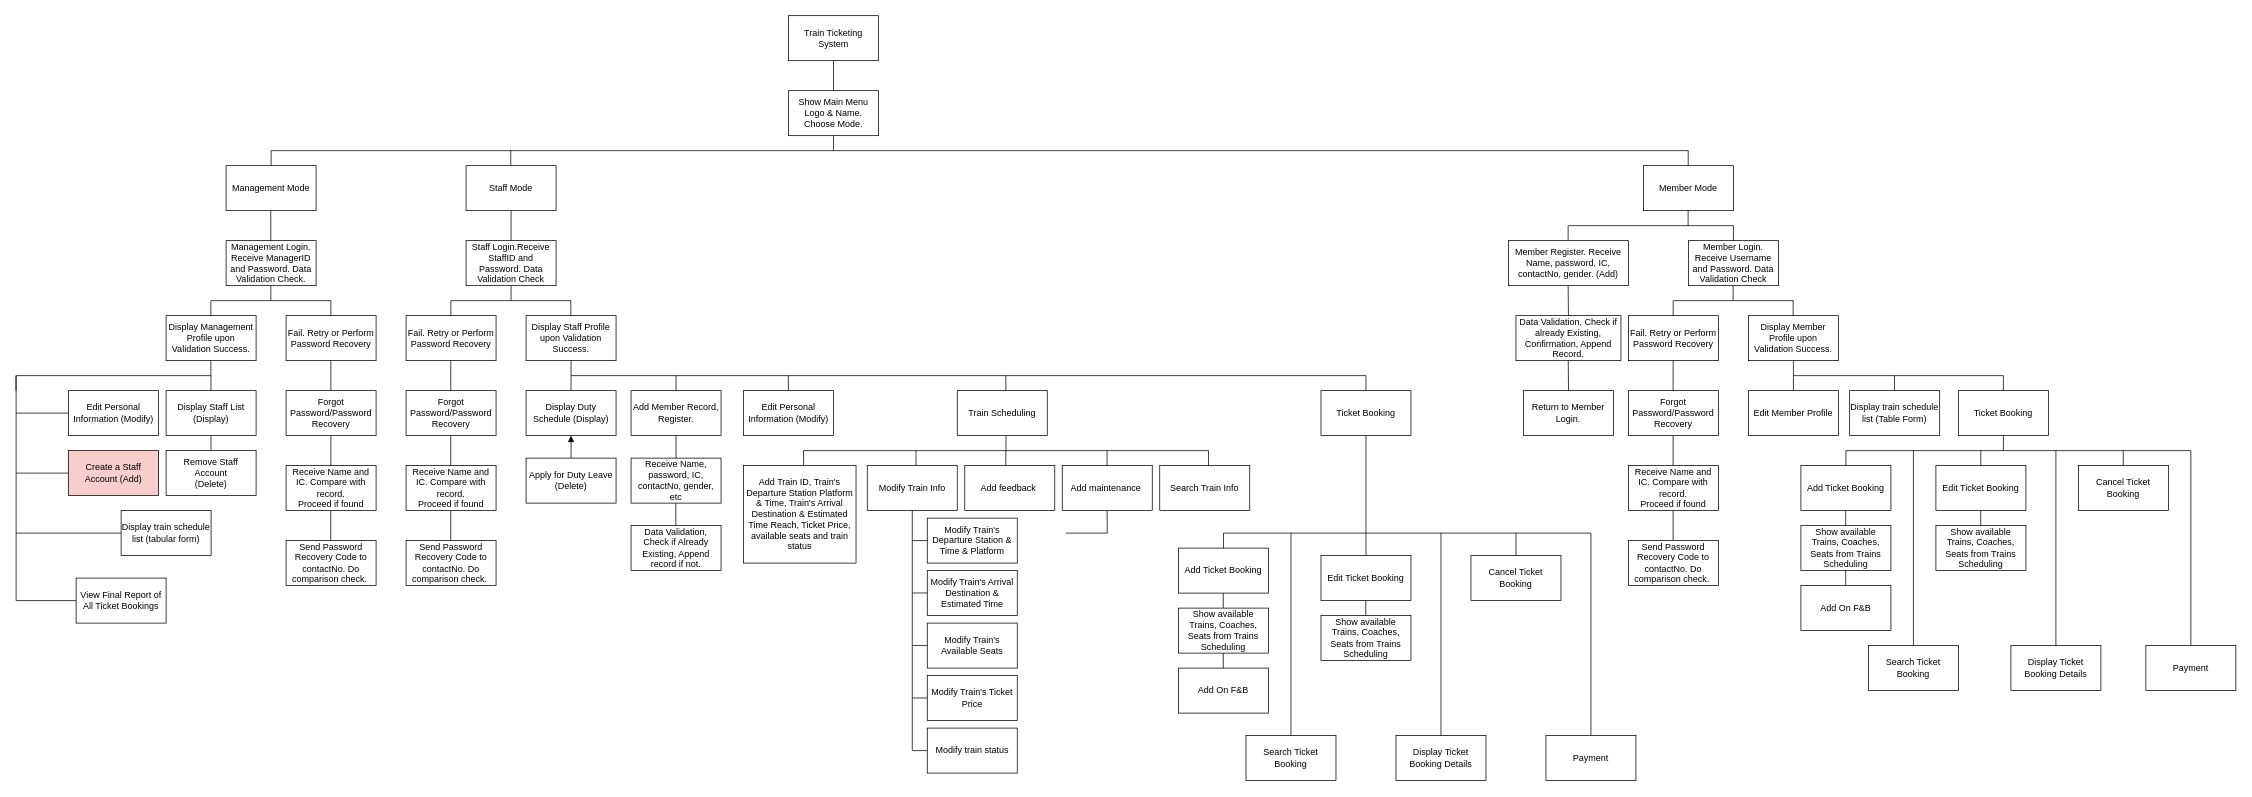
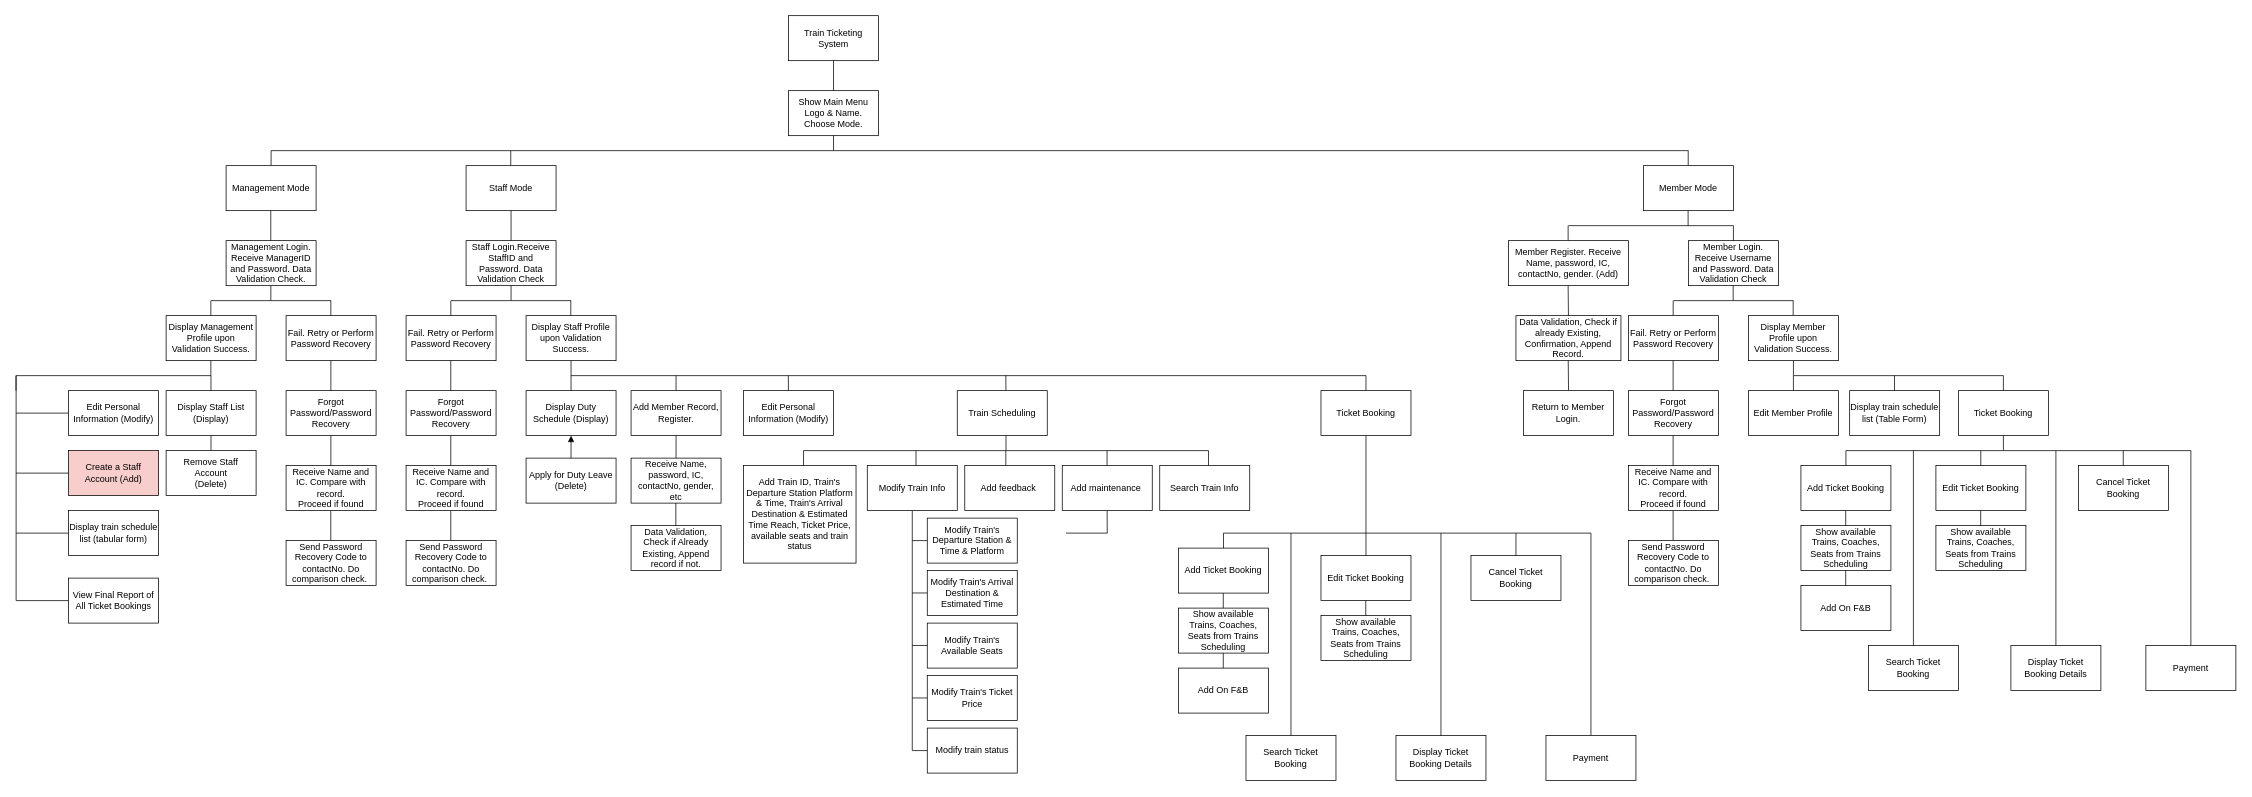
(166, 533) -> (114, 533)
(121, 600) -> (114, 600)
